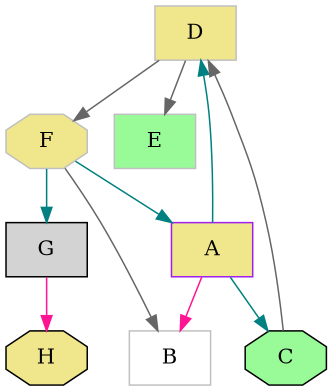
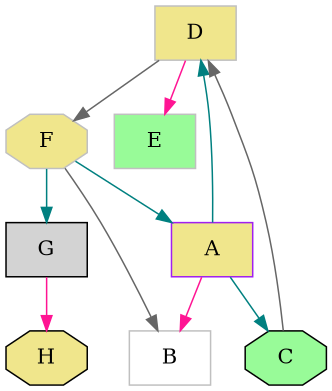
(178, 80) -> (178, 80)
